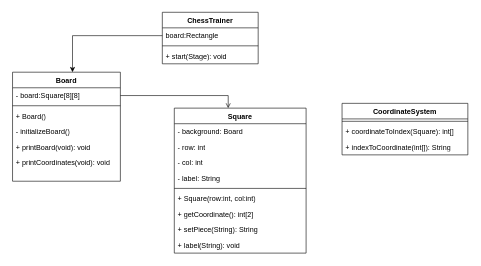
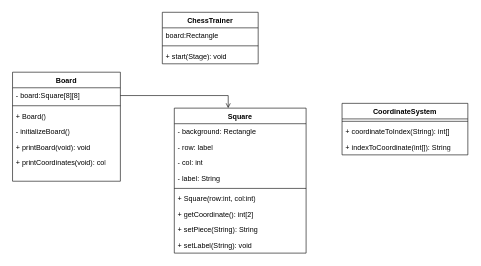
(101, 36) -> none
(213, 132) -> (221, 132)
(406, 137) -> (406, 137)
(194, 148) -> (197, 148)
(67, 168) -> (67, 168)
(214, 246) -> (221, 246)
